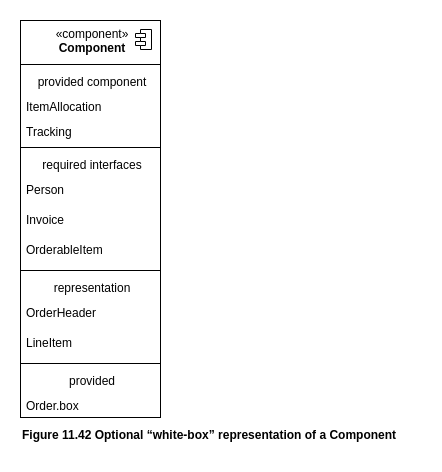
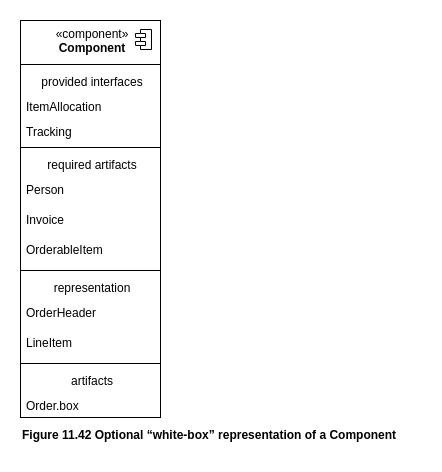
(93, 83) -> (93, 83)
(93, 166) -> (93, 166)
(93, 382) -> (93, 382)
